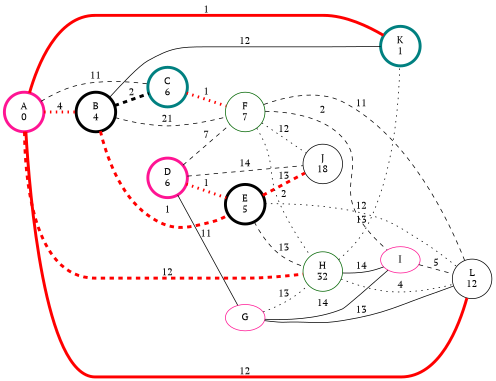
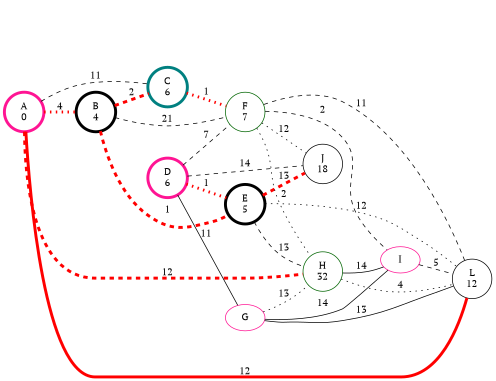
(400, 46) -> none
(132, 100) -> (132, 100)
